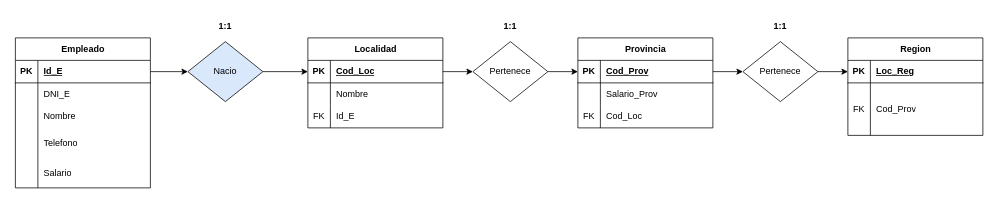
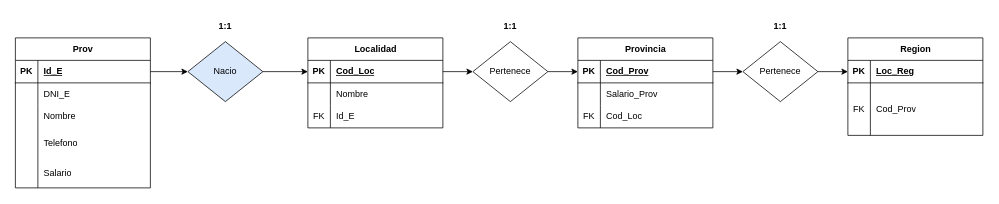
(83, 49) -> (83, 49)
